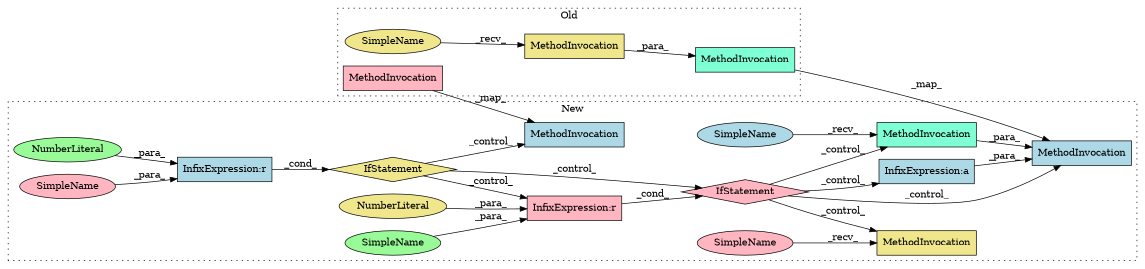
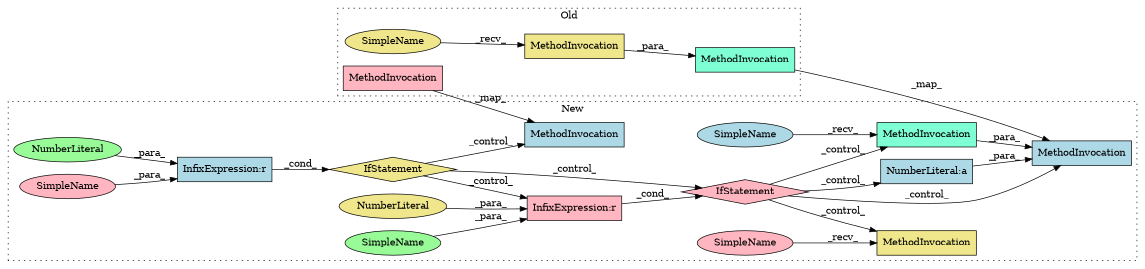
(927, 172) -> (927, 172)
